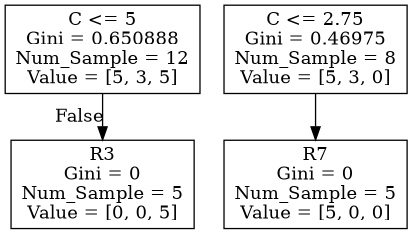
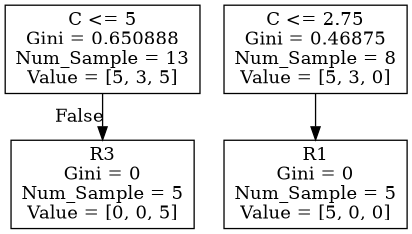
(103, 49) -> (103, 49)
(316, 49) -> (316, 49)
(316, 184) -> (316, 184)
